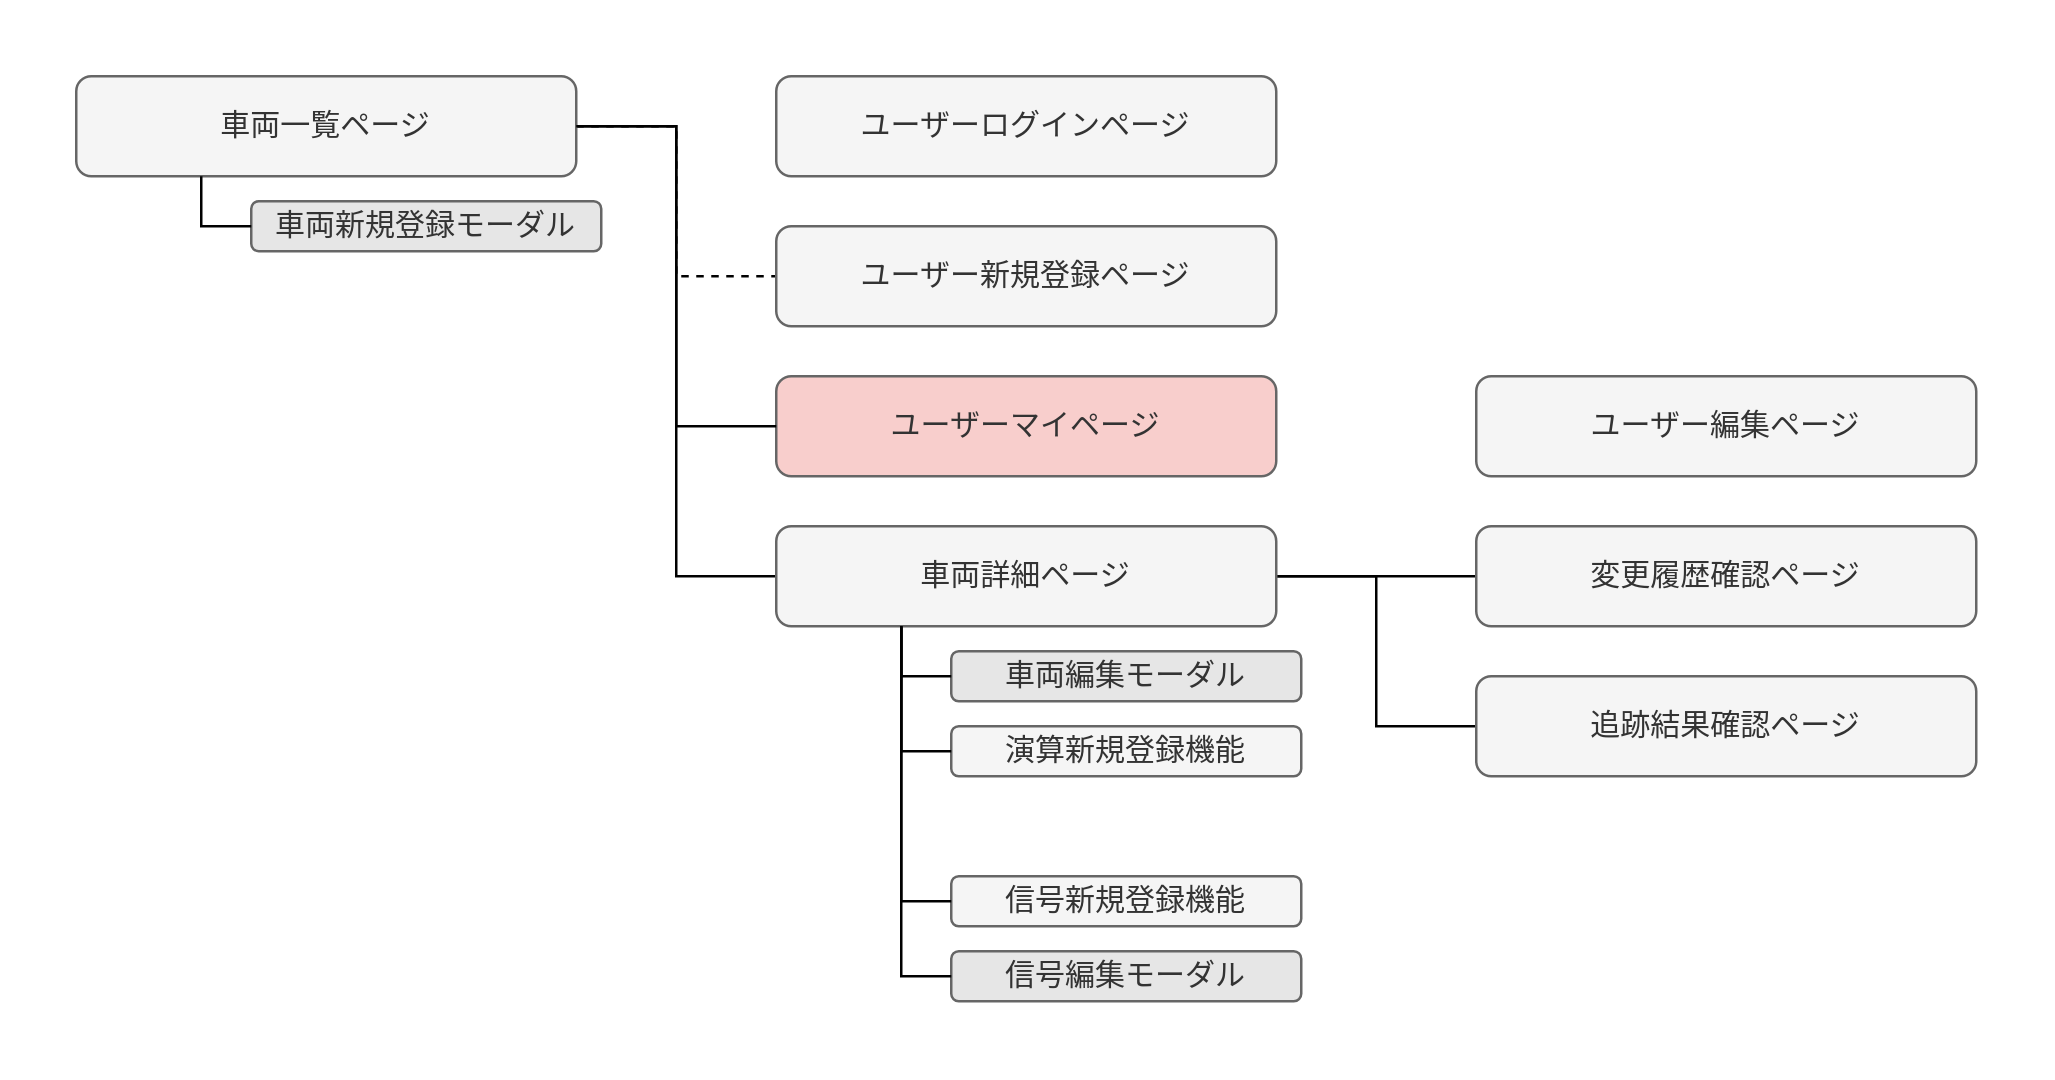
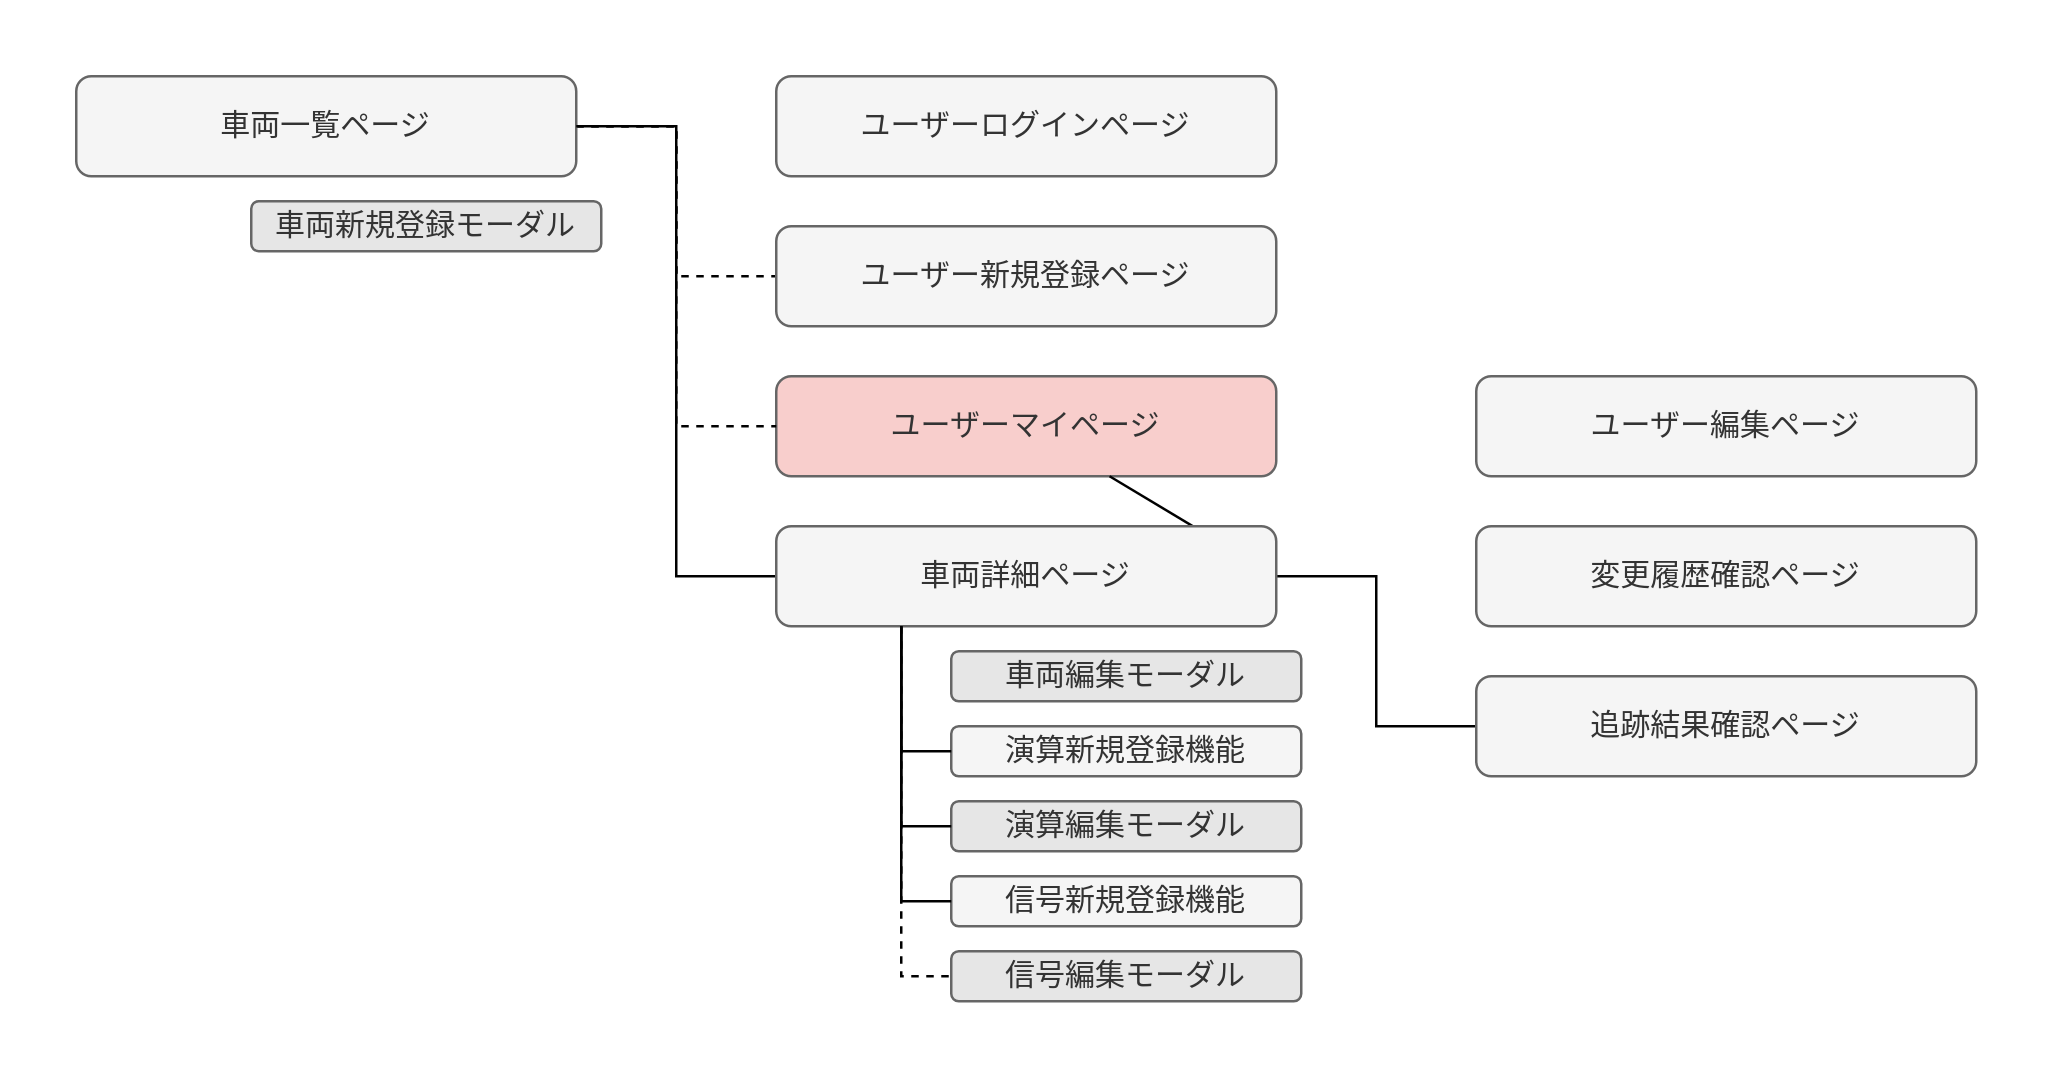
(201, 226) -> none
(726, 426) -> (726, 426)
(1428, 576) -> (1152, 502)
(928, 676) -> none
none -> (928, 826)
none -> (1126, 826)
(901, 966) -> (901, 966)
